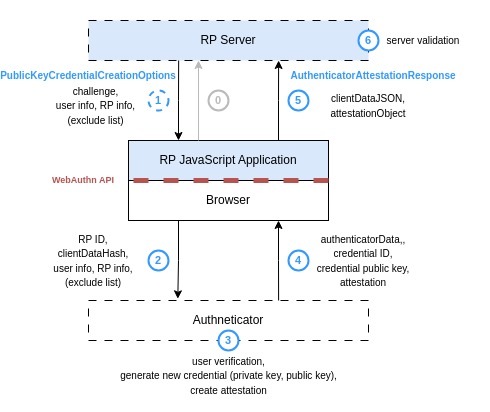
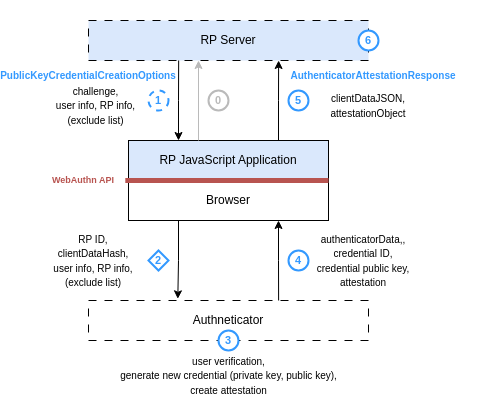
(424, 41) -> none
(305, 180) -> (305, 180)
(159, 261) -> (159, 261)
